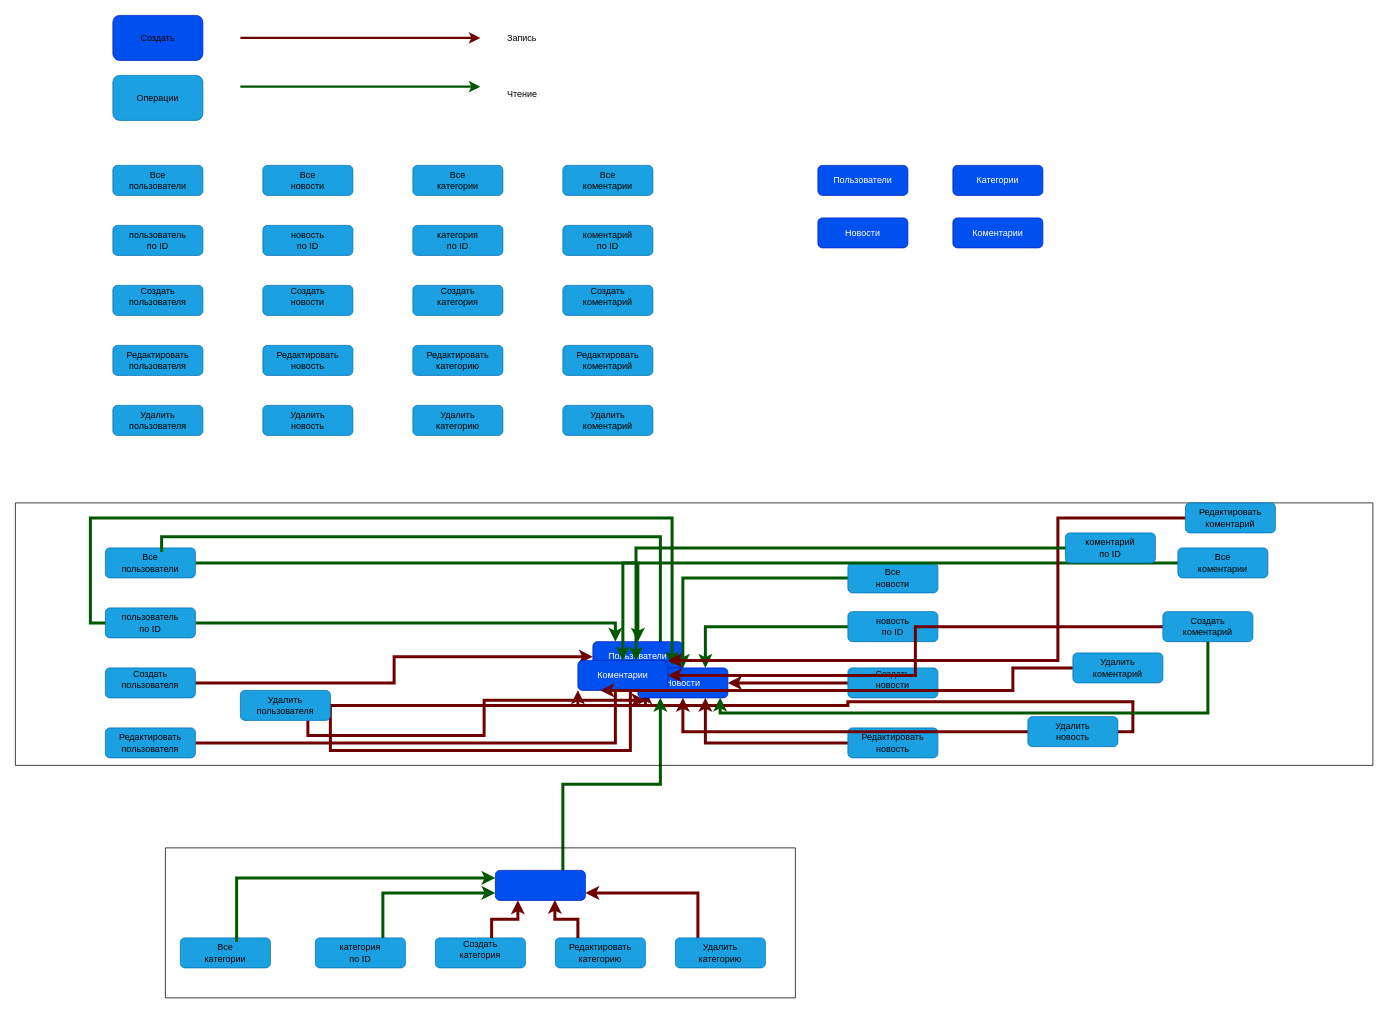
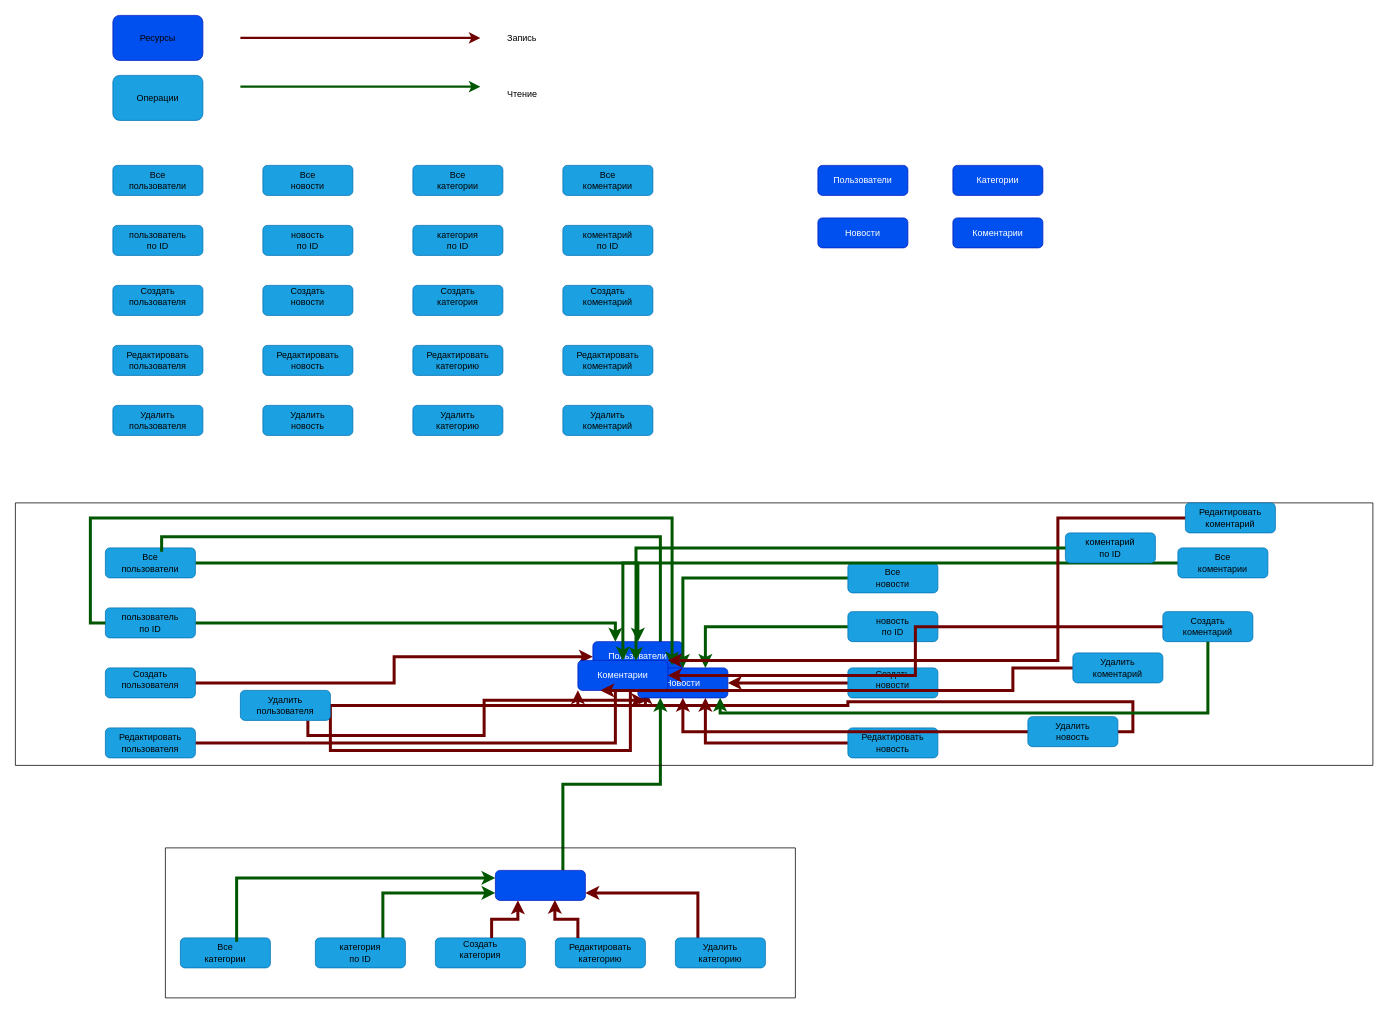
(158, 38) -> (158, 38)
